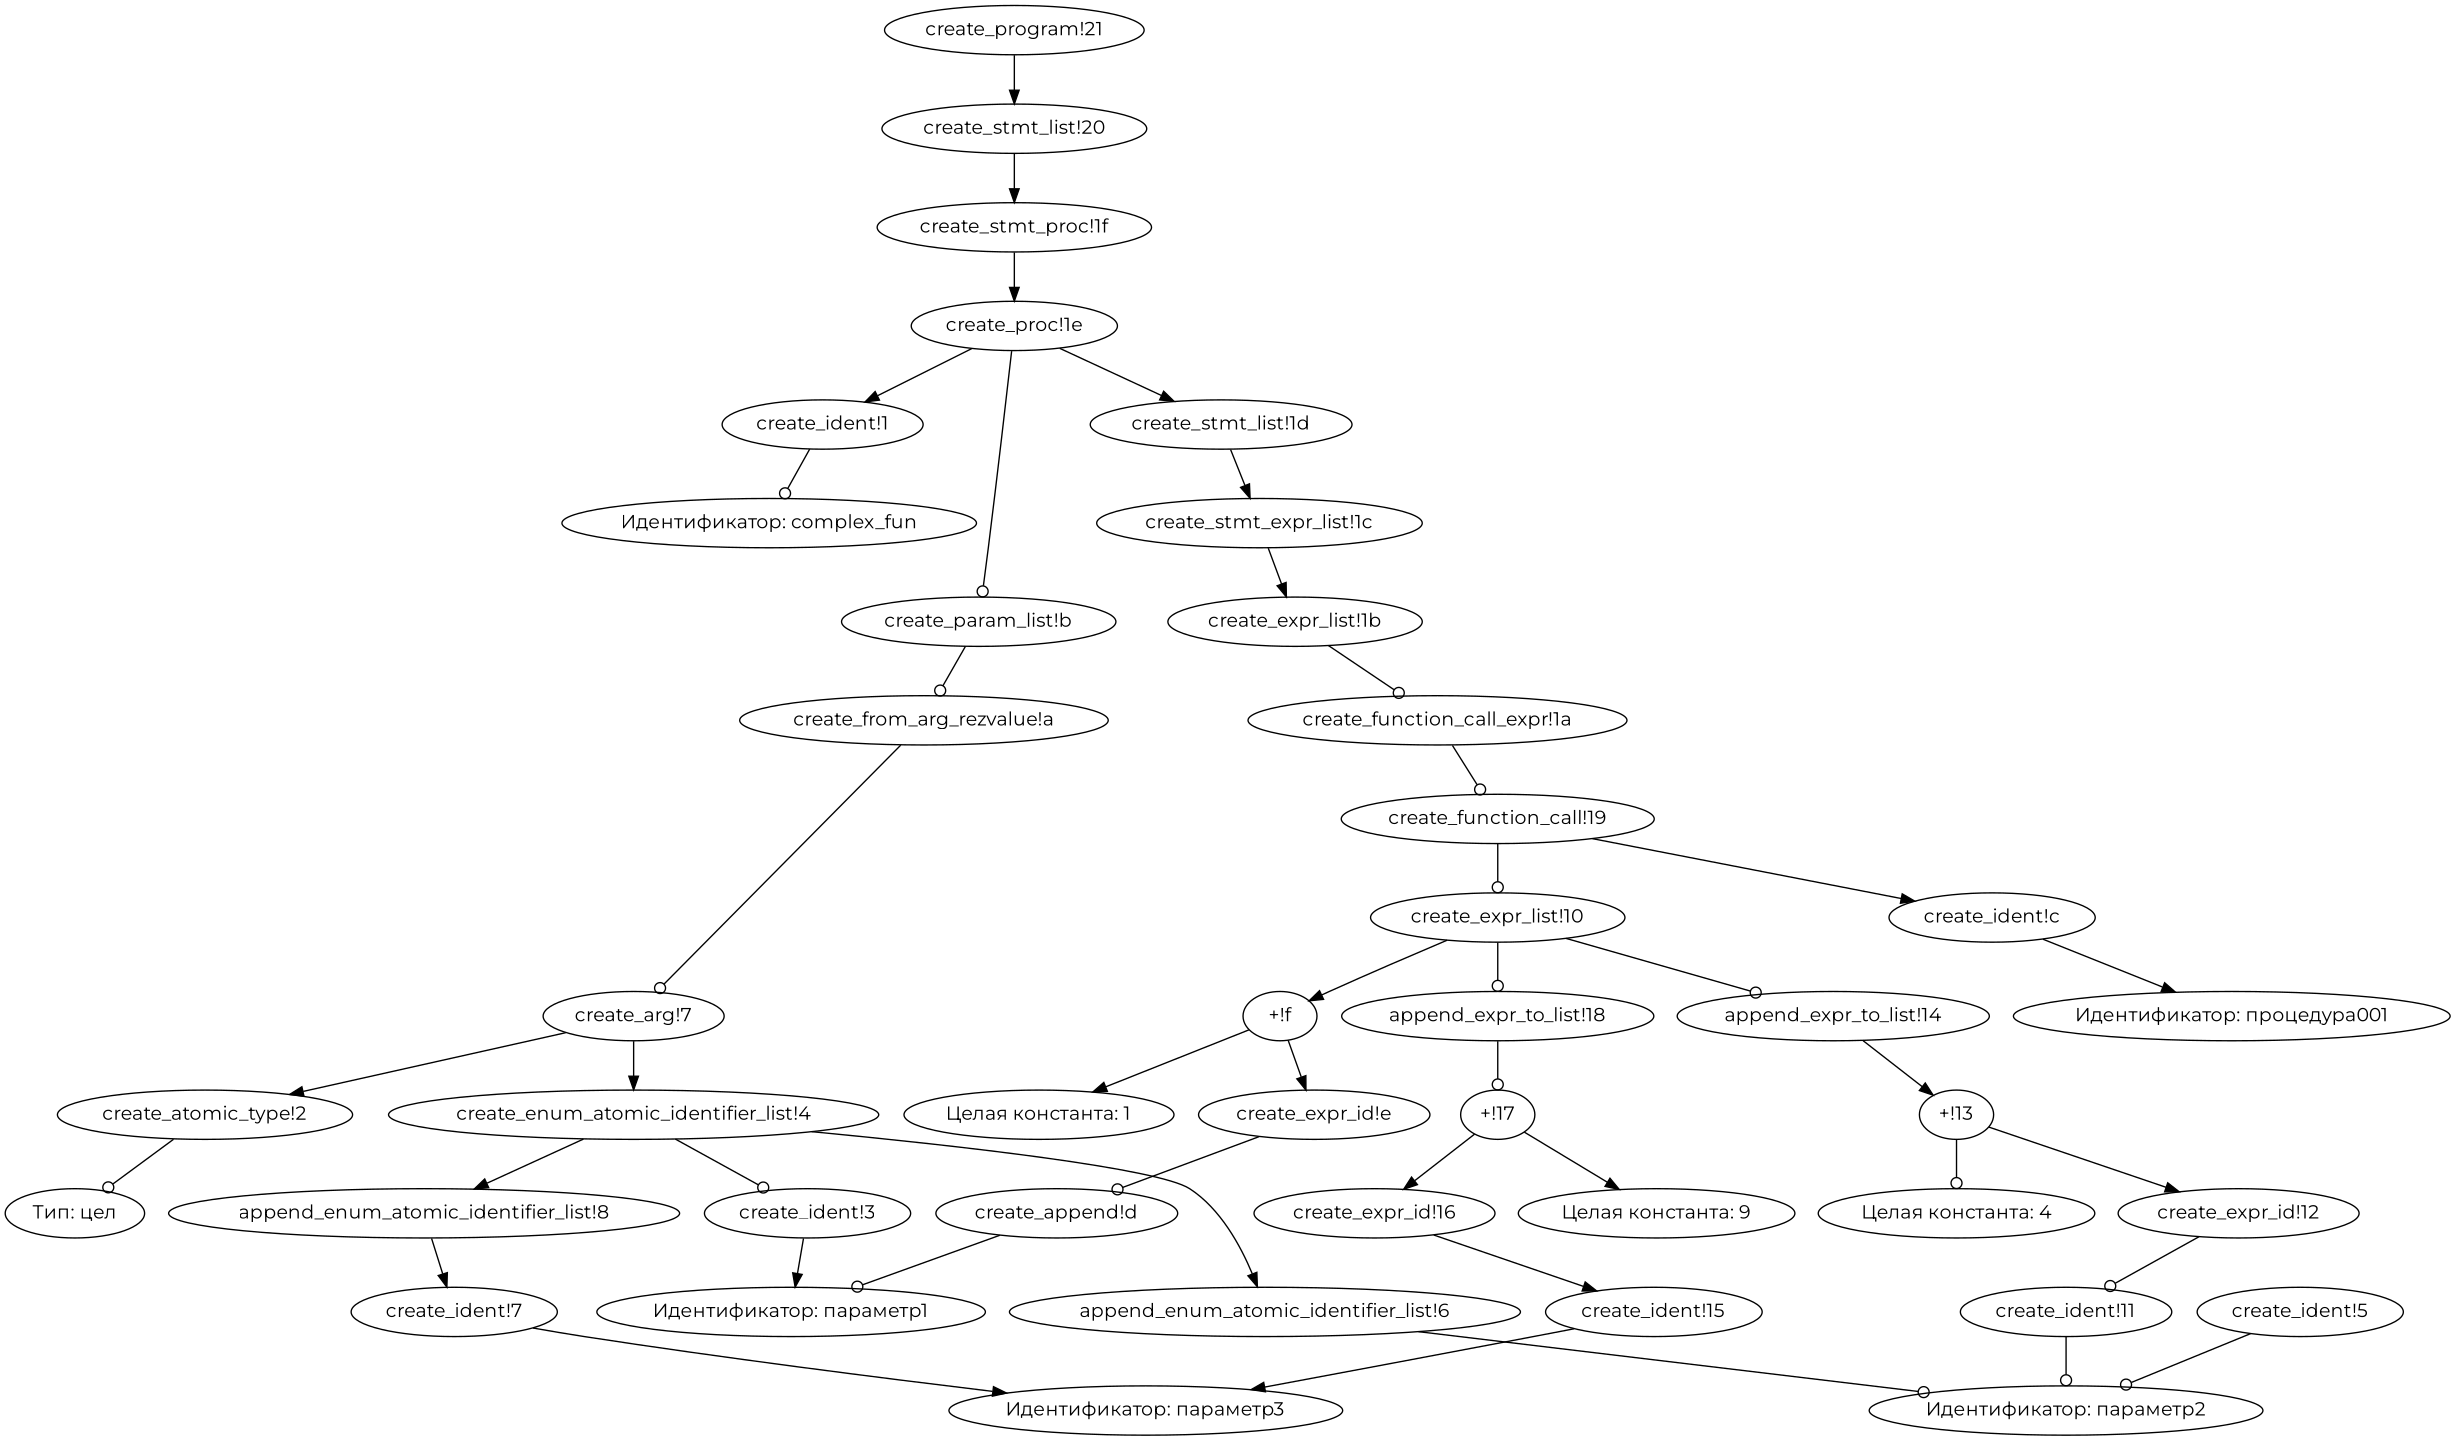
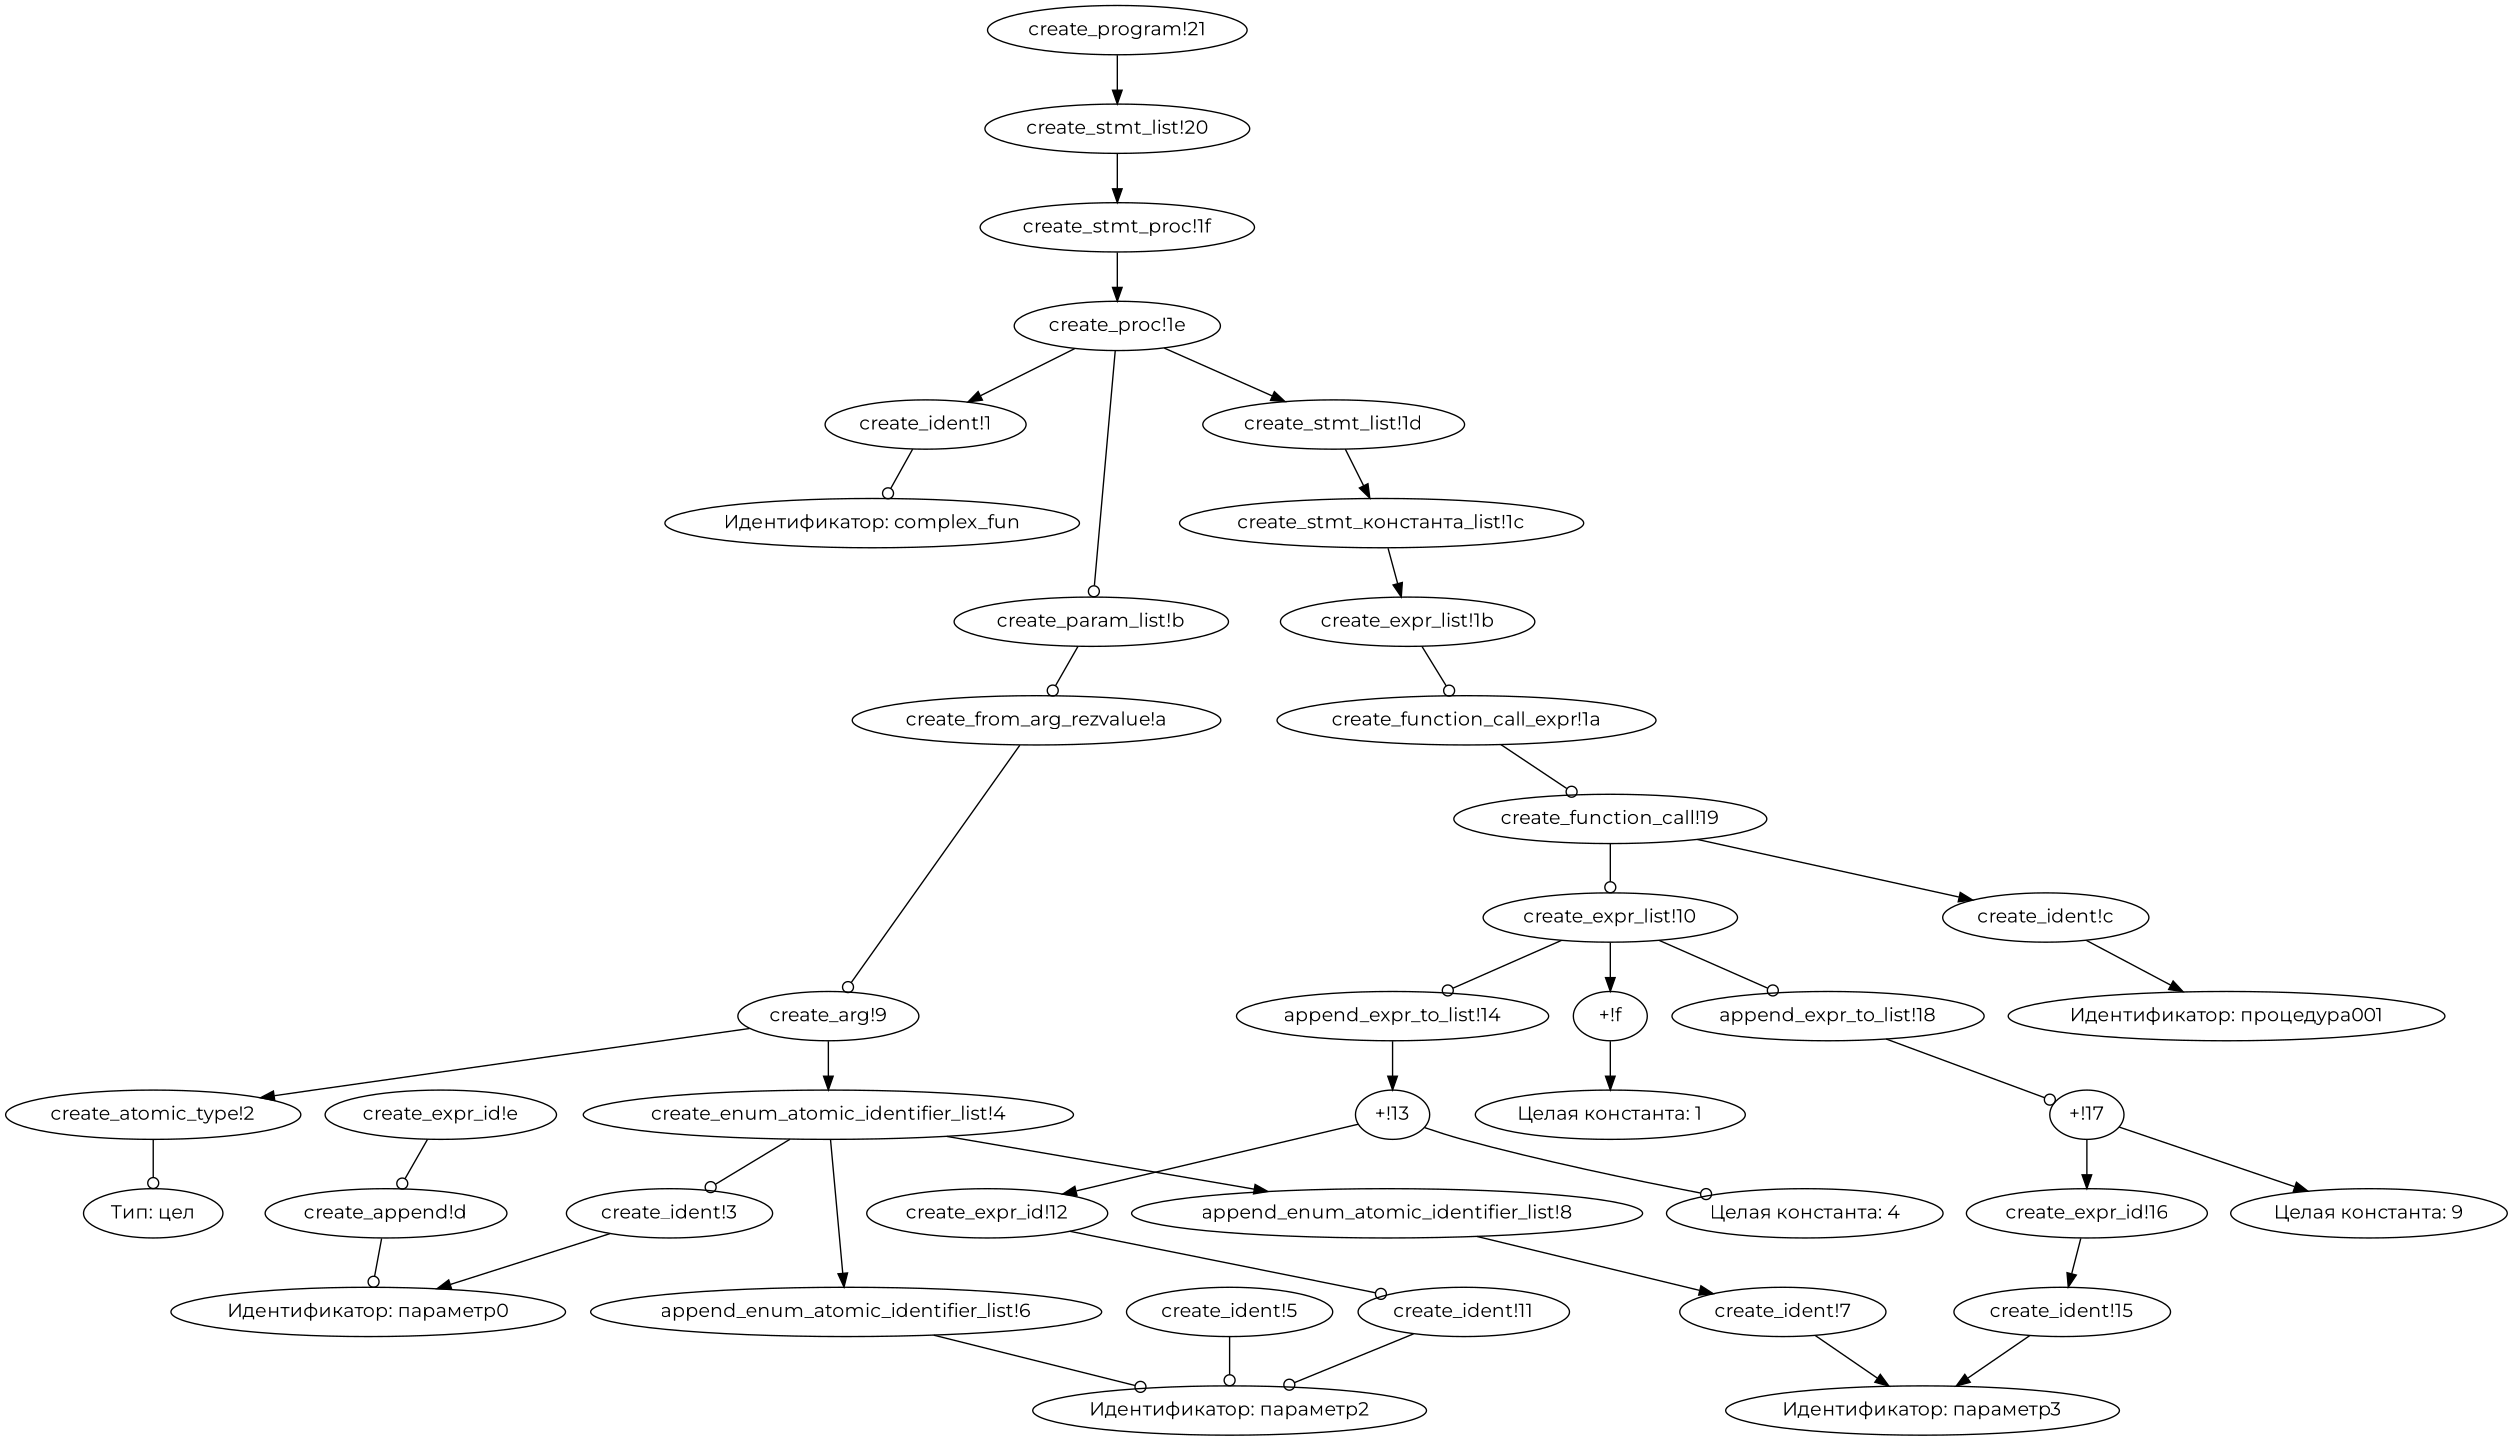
(1259, 523) -> (1382, 523)
(634, 1016) -> (828, 1016)
(1295, 1059) -> none
(791, 1312) -> (368, 1312)
